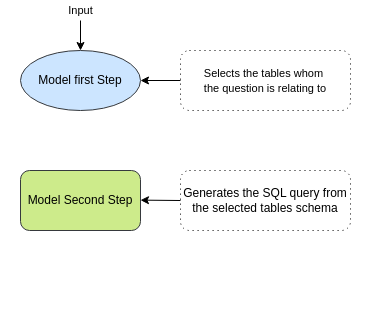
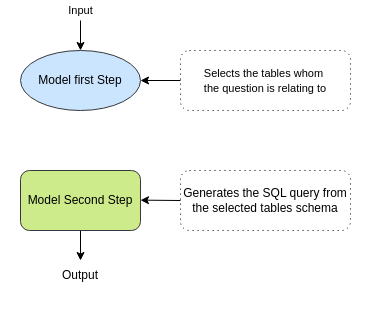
none -> (81, 242)
none -> (81, 276)
